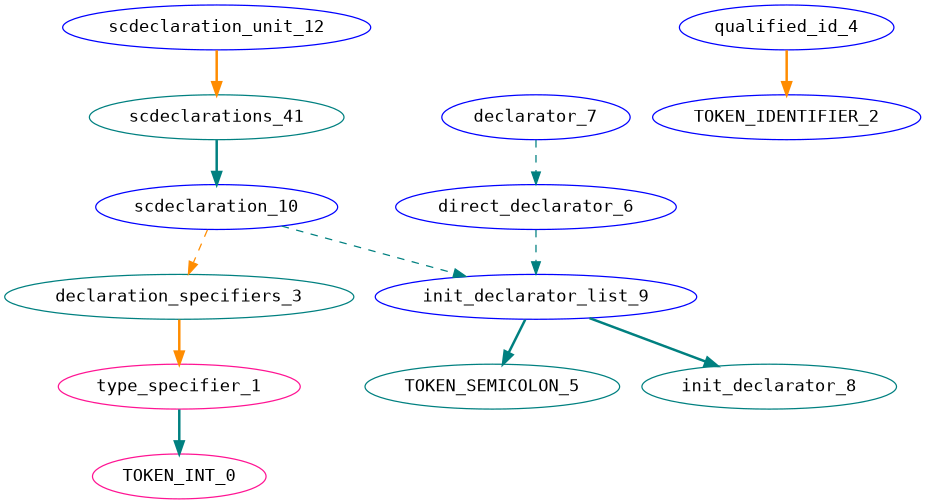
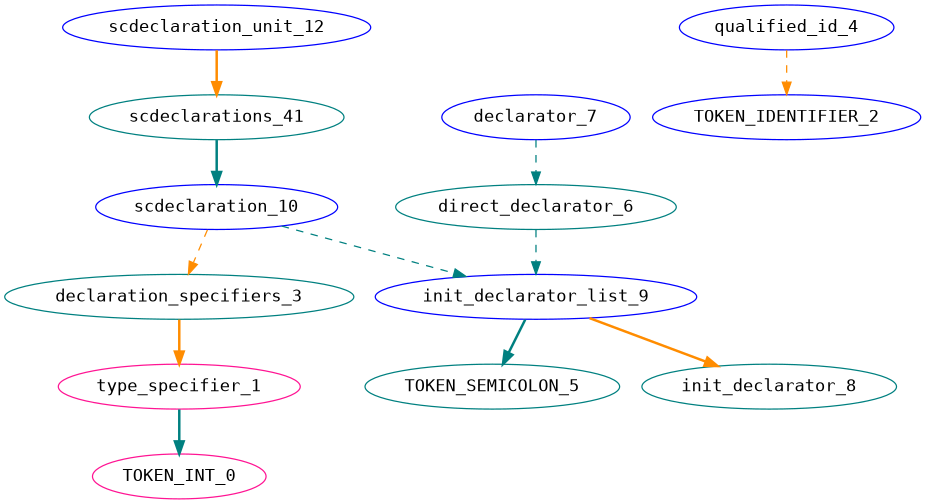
(787, 66) -> (787, 66)
(536, 207) -> (536, 207)
(648, 340) -> (648, 340)
